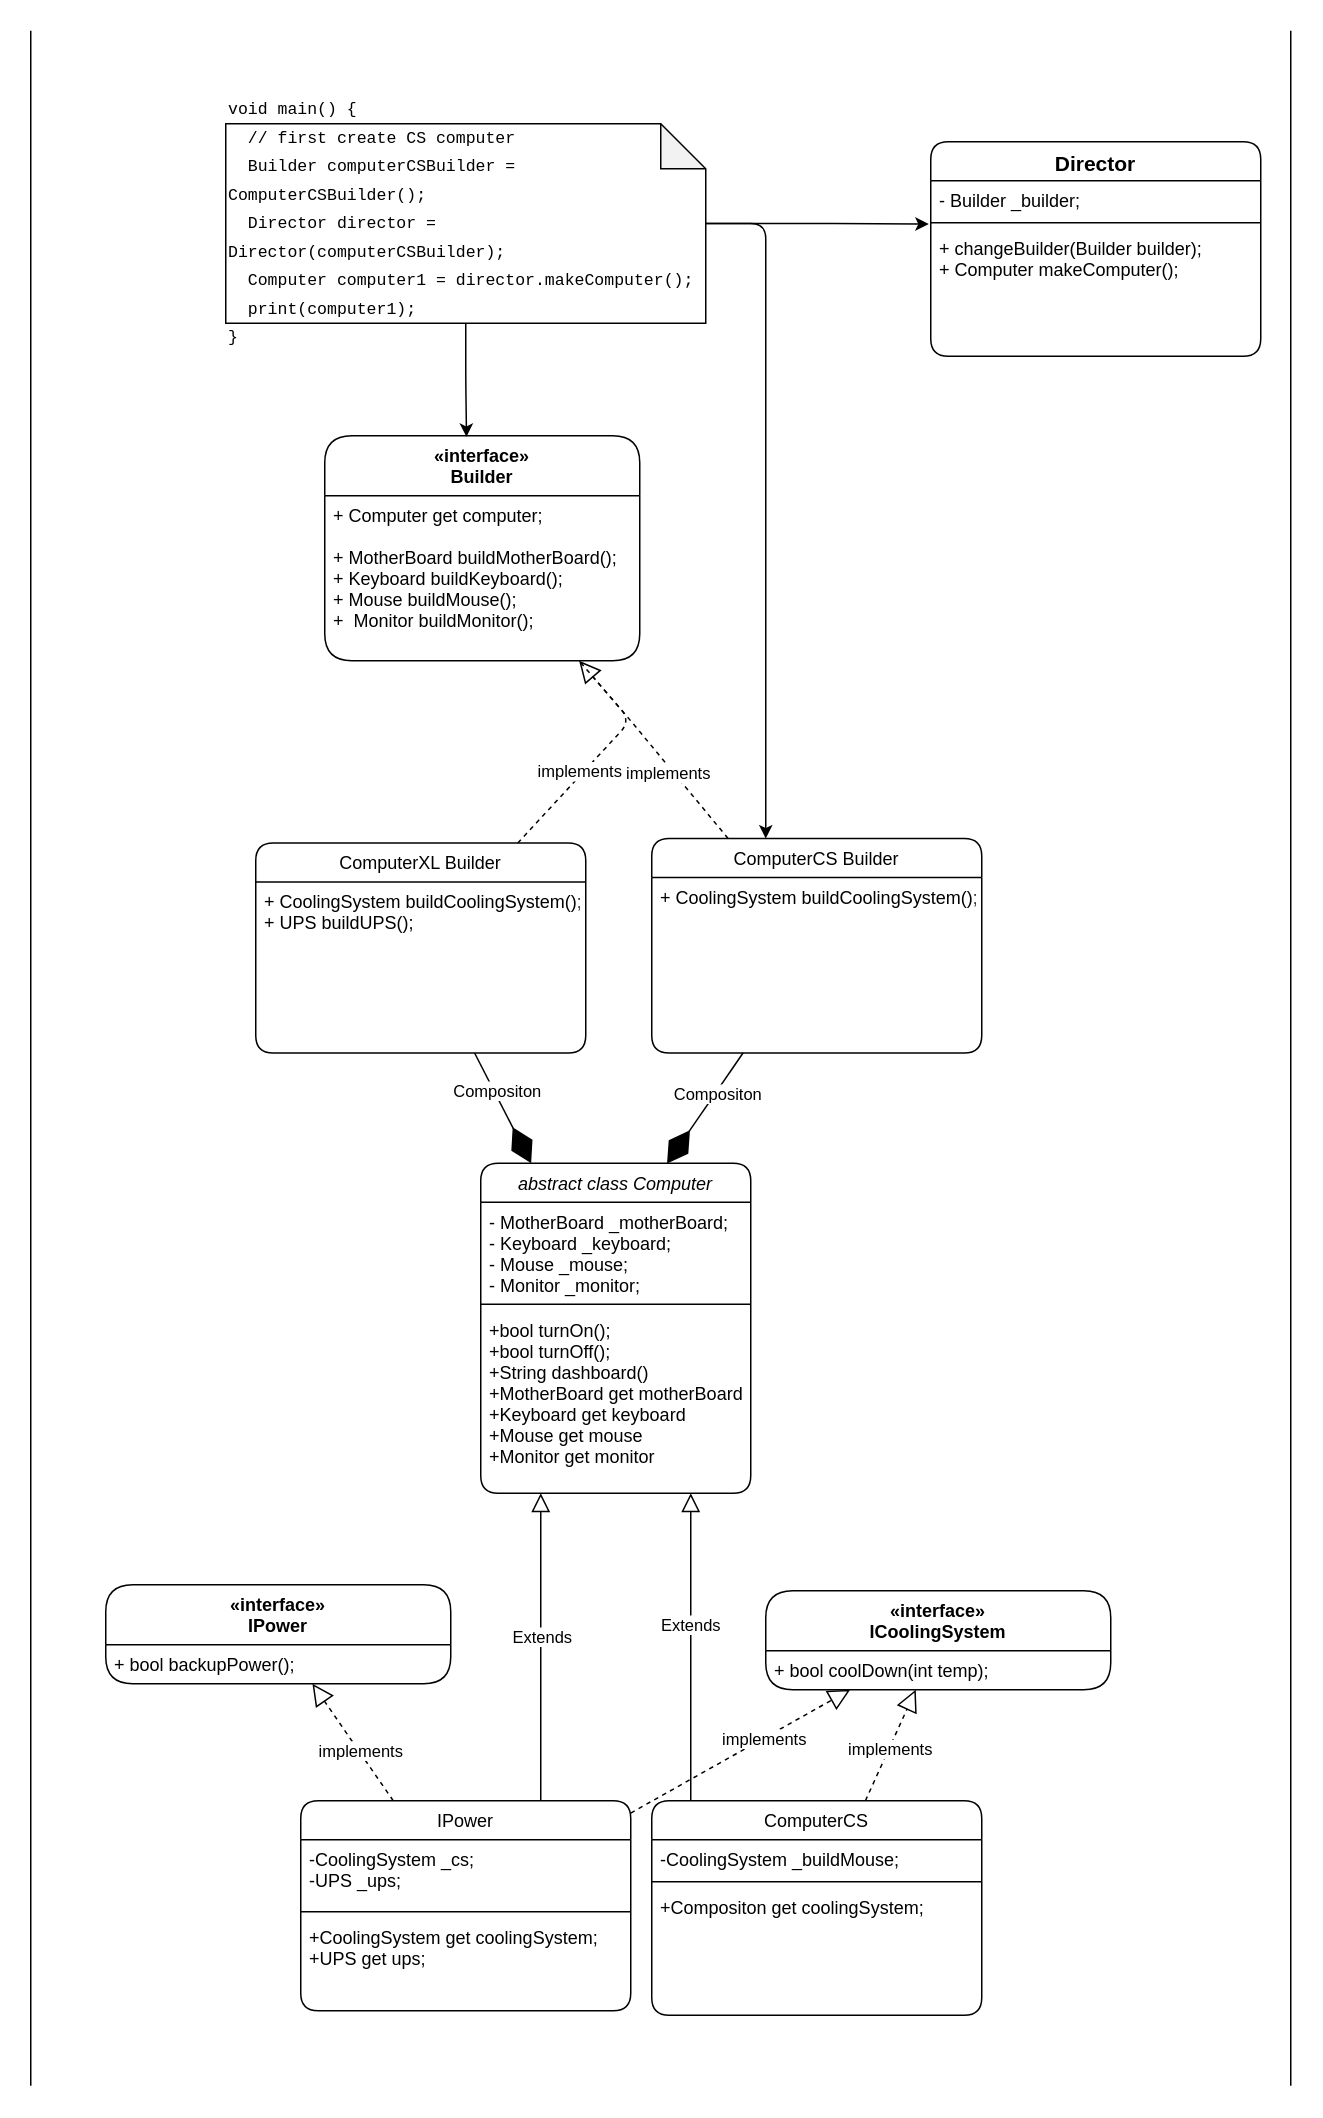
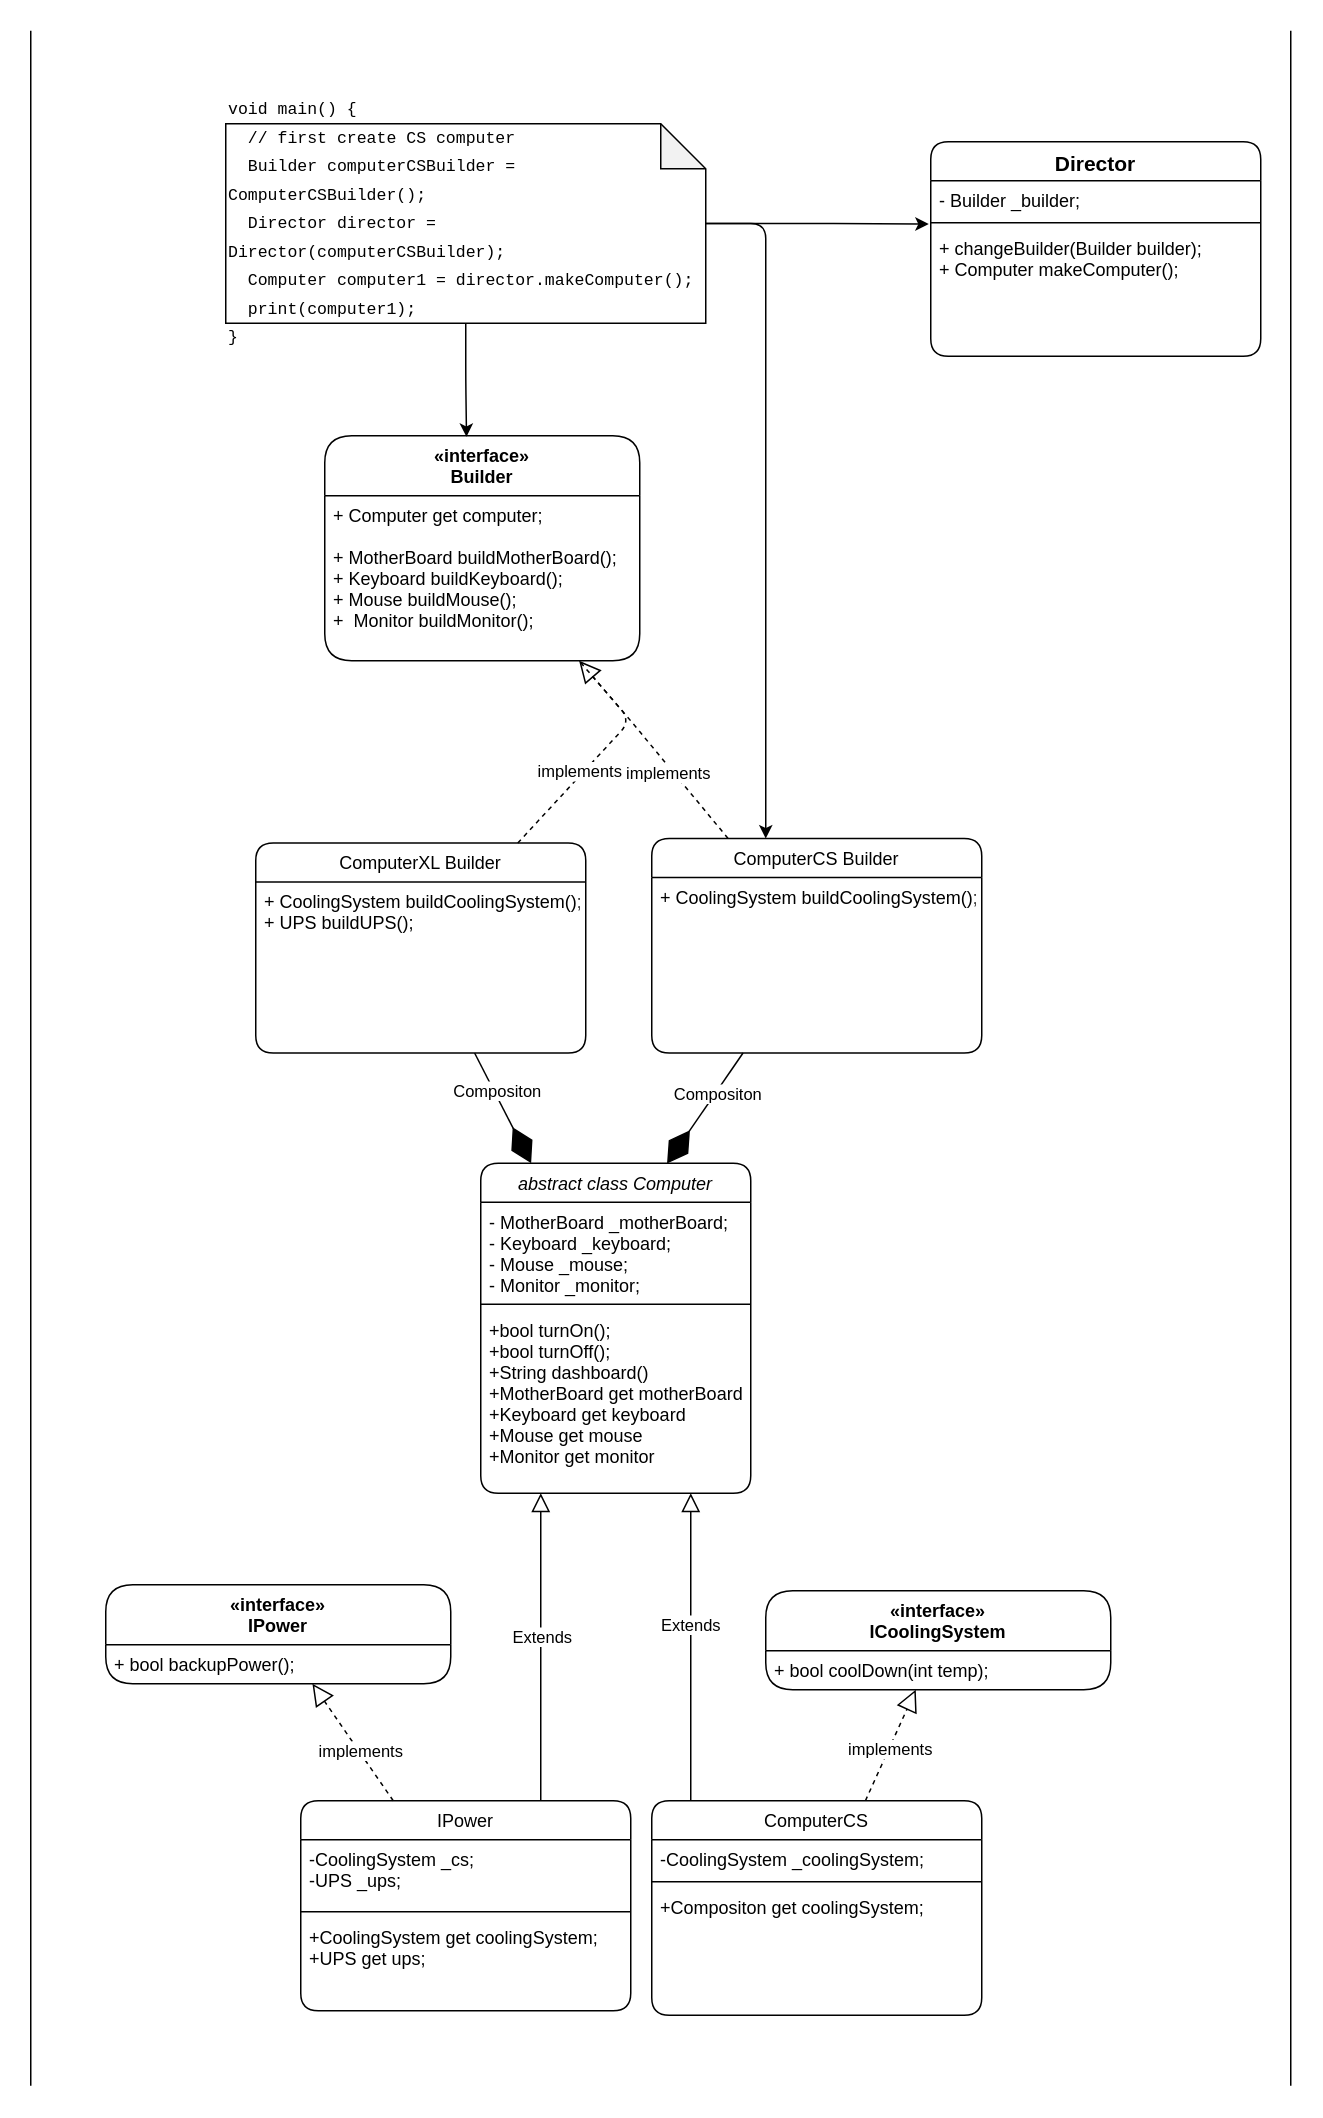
(731, 1757) -> none
(782, 1860) -> (797, 1860)
